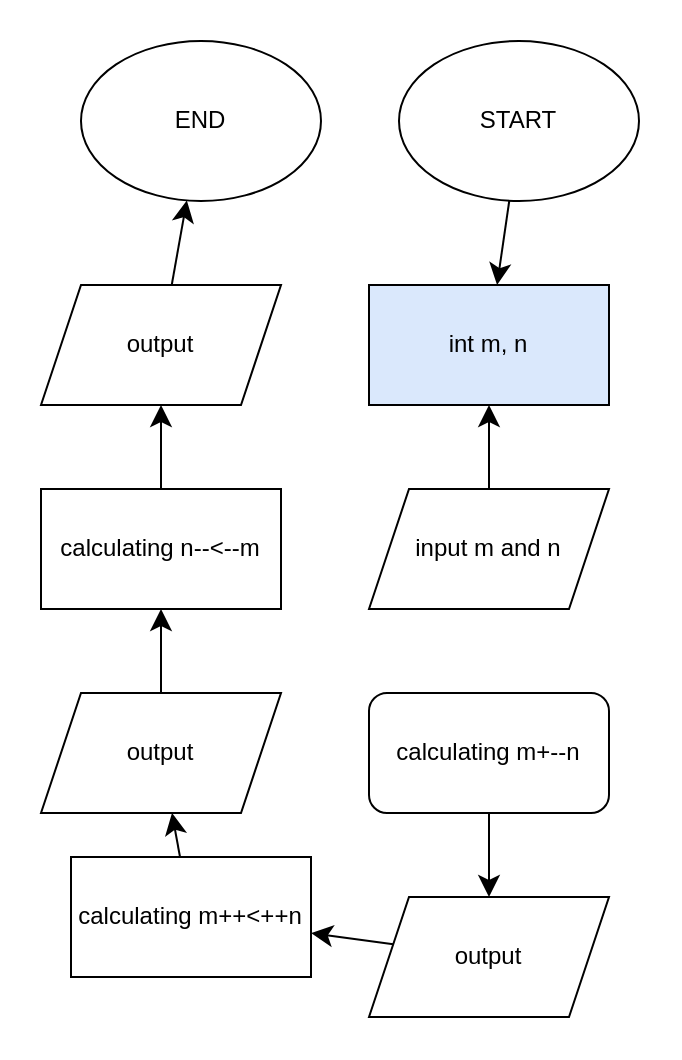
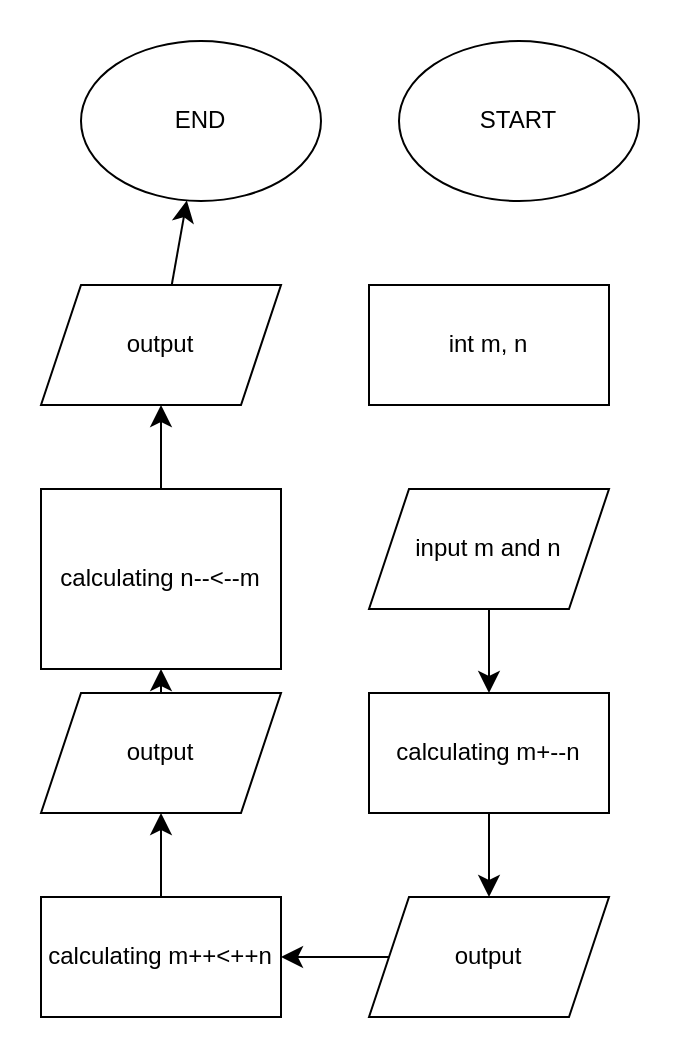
(504, 235) -> none
(489, 345) -> (489, 345)
(489, 455) -> (489, 643)
(161, 549) -> (161, 579)
(489, 753) -> (489, 753)
(191, 917) -> (161, 957)
